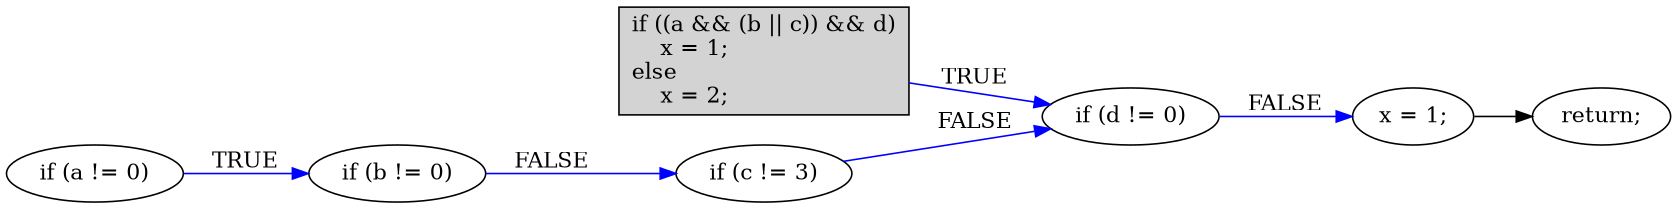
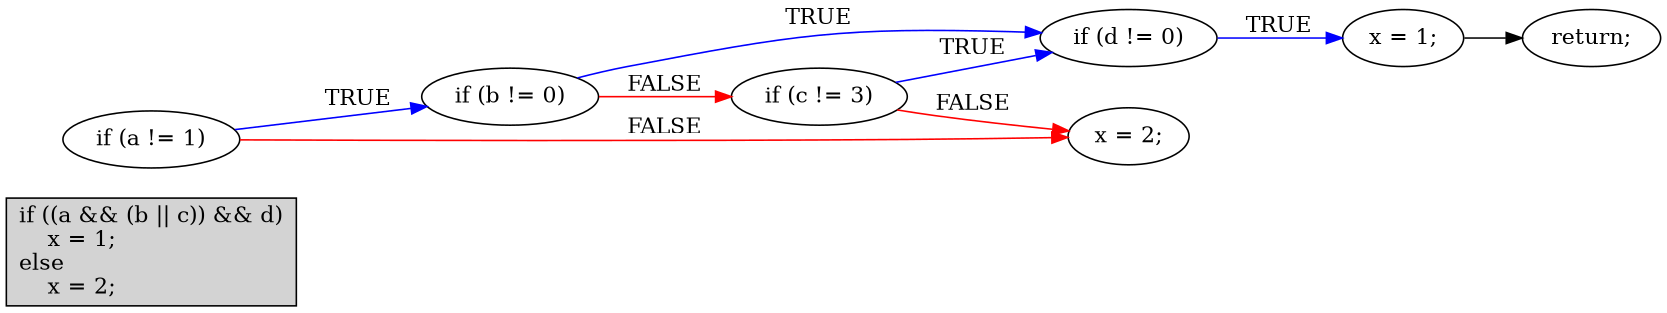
(972, 92) -> (800, 38)
(1286, 105) -> (1280, 26)
(976, 122) -> (973, 48)
none -> (1129, 136)
(95, 174) -> (151, 139)
(573, 174) -> (657, 97)
